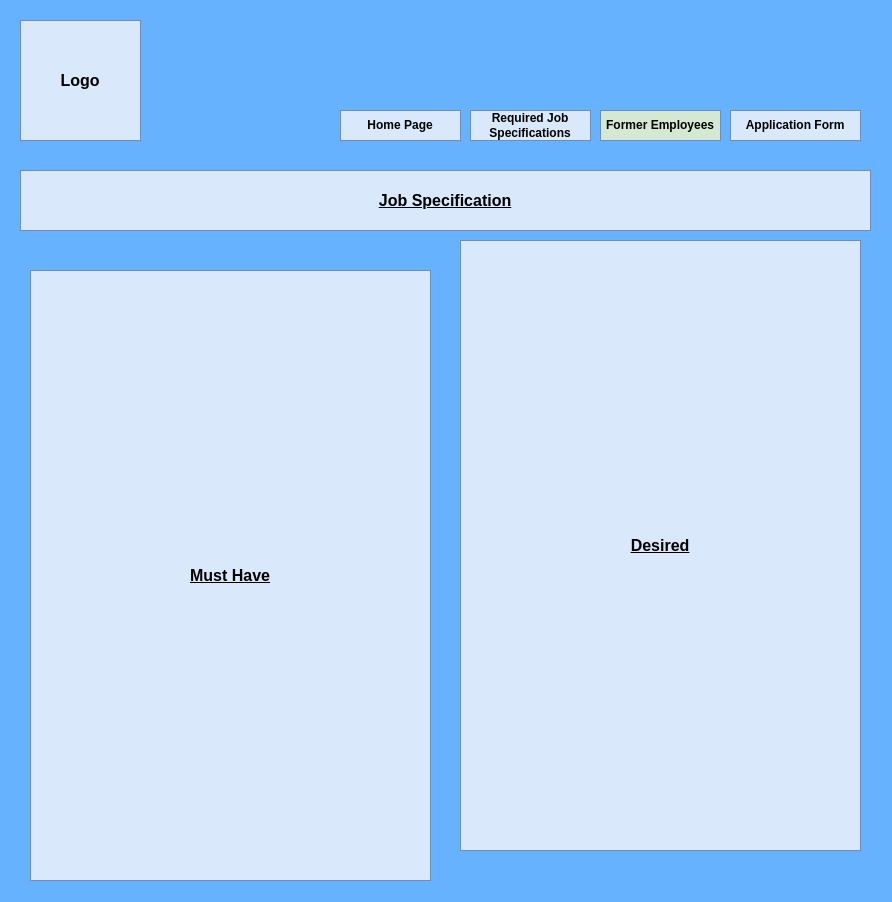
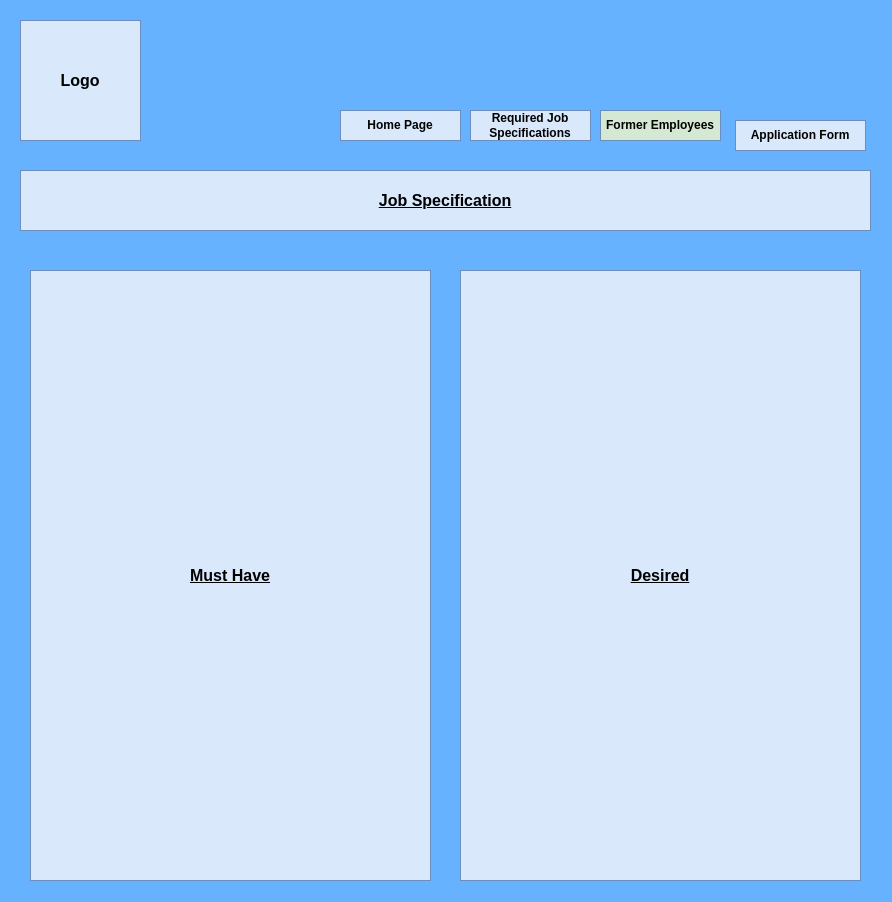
(796, 126) -> (801, 136)
(661, 546) -> (661, 576)
